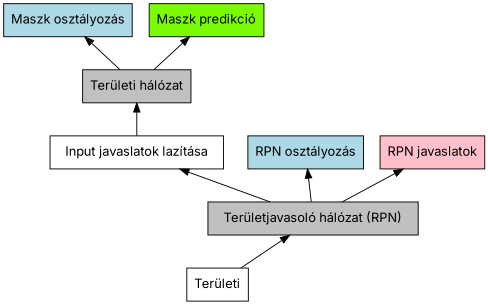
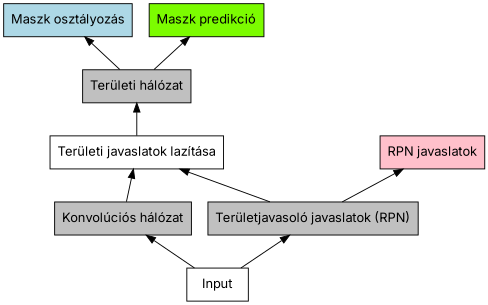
(137, 152) -> (137, 152)
(306, 152) -> none
none -> (123, 218)
(313, 218) -> (313, 218)
(218, 285) -> (218, 285)
